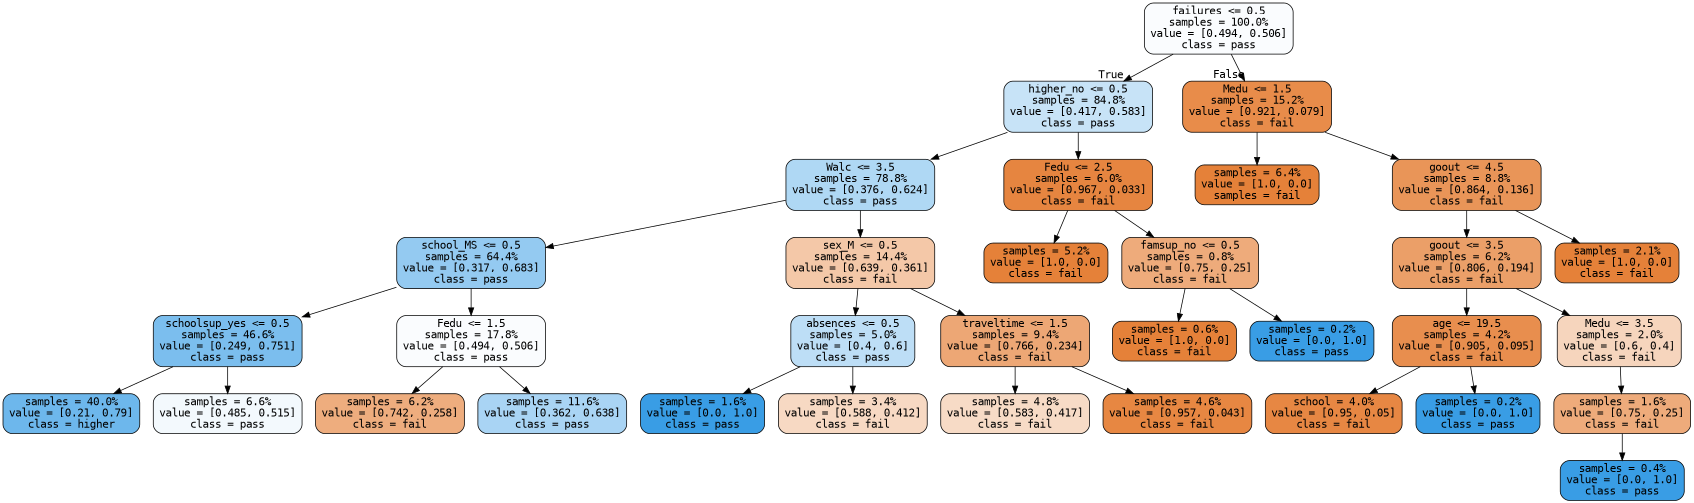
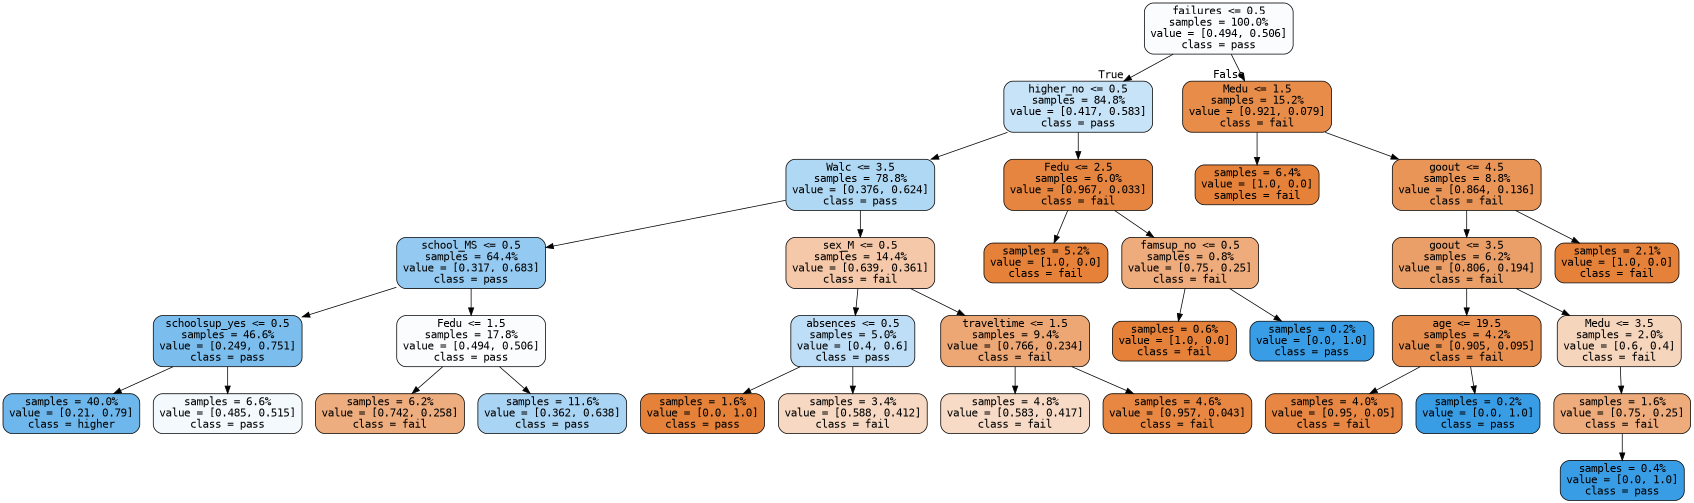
(703, 414) -> (703, 414)
(1334, 414) -> (1334, 414)
